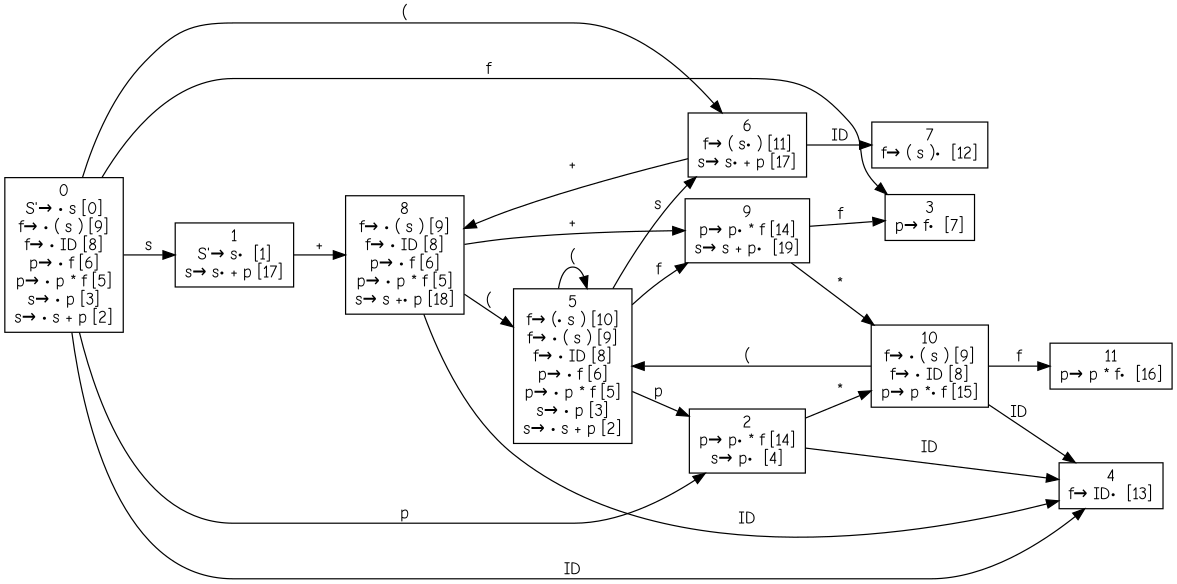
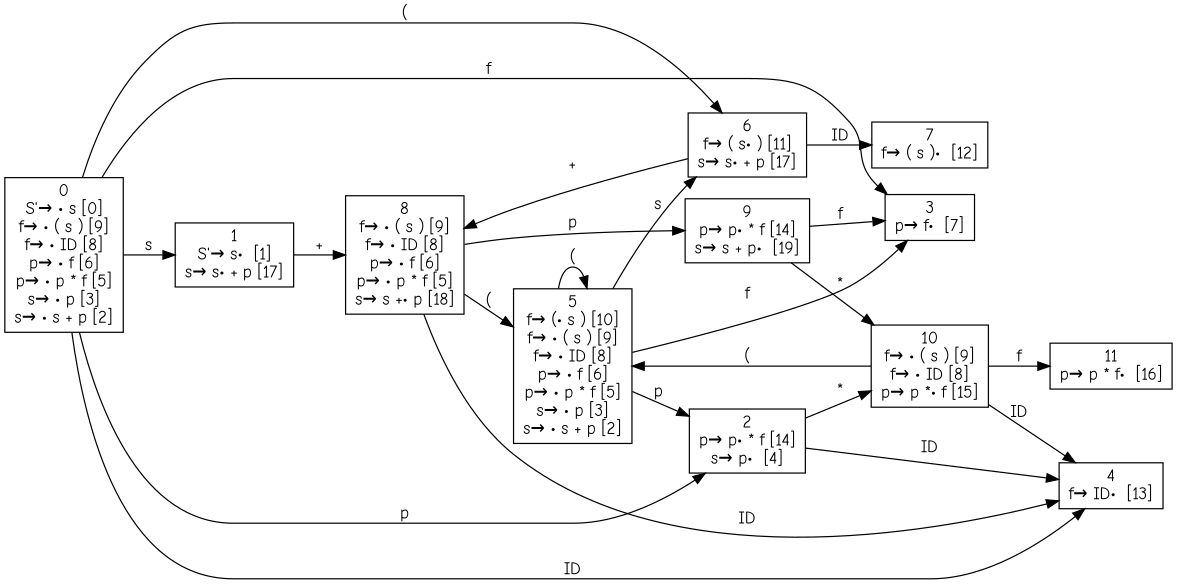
(573, 223) -> (573, 223)
(654, 286) -> (772, 315)
